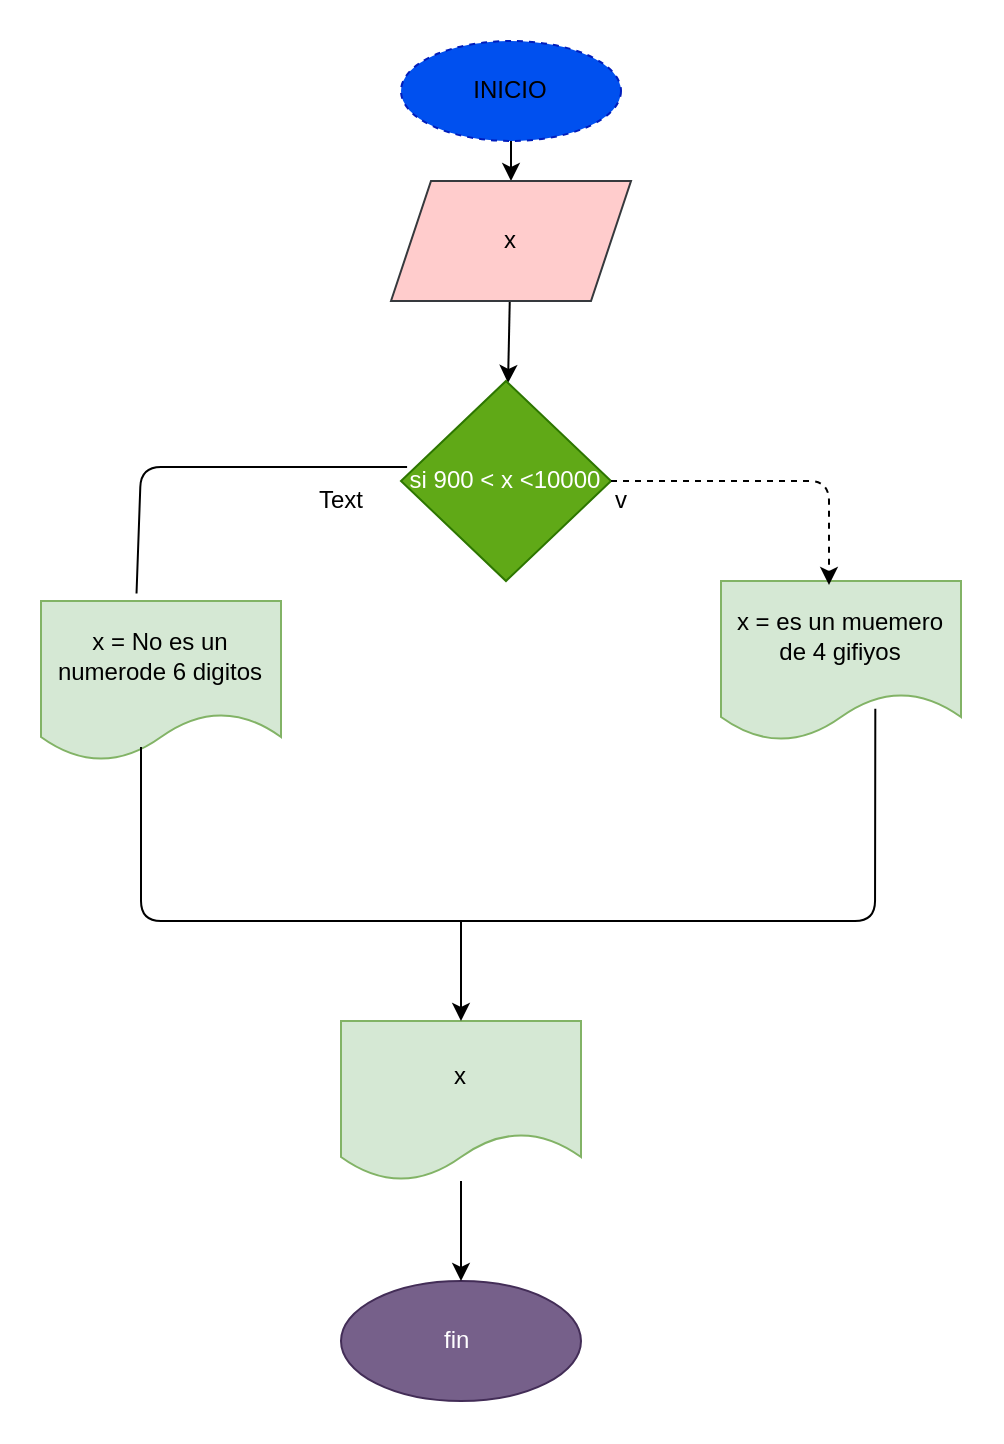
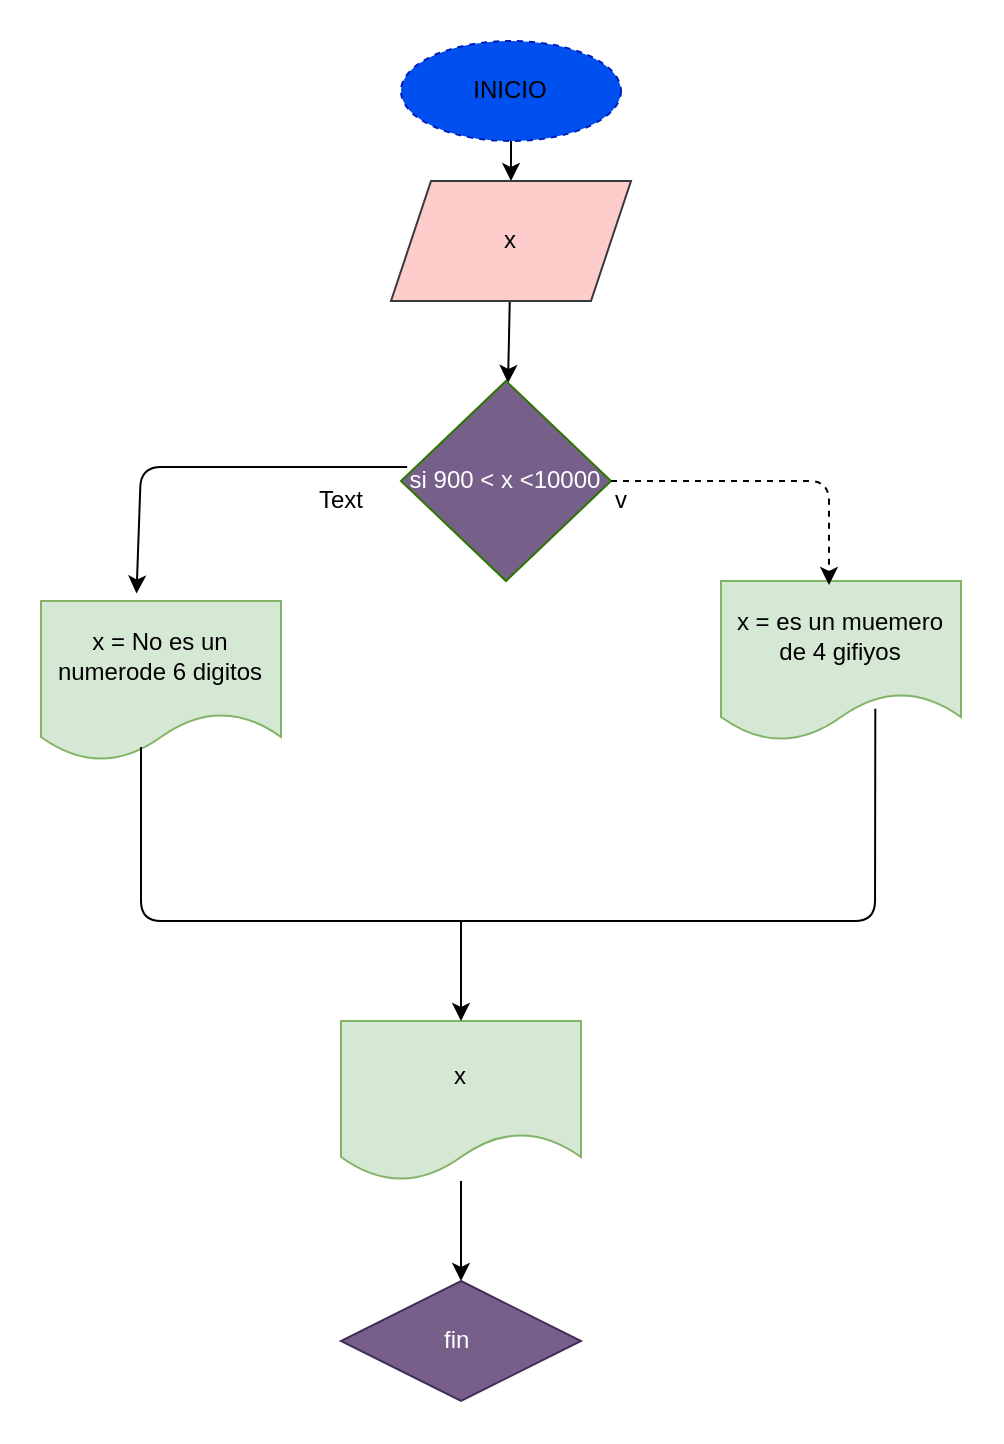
(506, 481) -> (506, 481)
(137, 584) -> (137, 578)
(461, 1341) -> (461, 1341)
